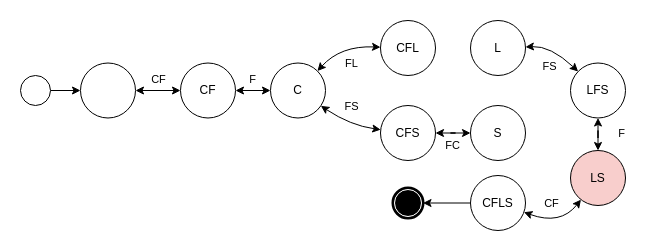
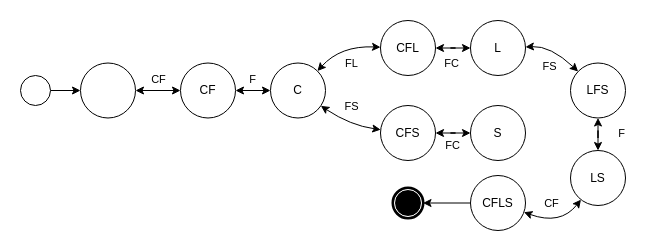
none -> (454, 48)
(598, 178) -> (598, 178)
